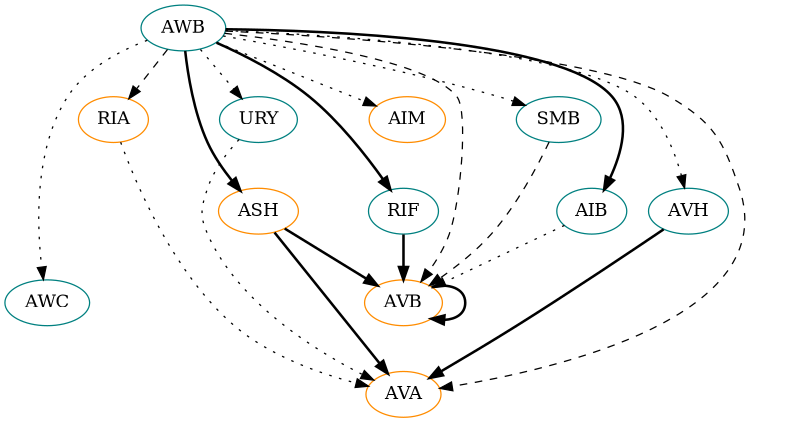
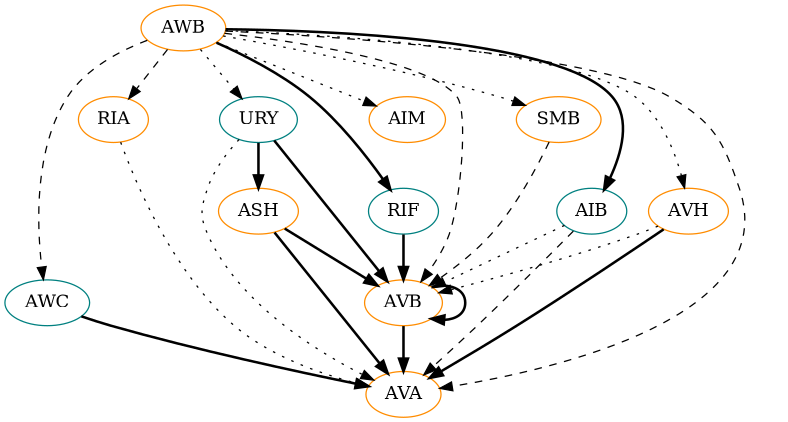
(183, 28) -> (183, 28)
(199, 120) -> (258, 159)
(559, 120) -> (559, 120)
(52, 131) -> (52, 131)
none -> (327, 206)
(688, 211) -> (688, 211)
none -> (556, 261)
none -> (504, 300)
none -> (403, 342)
none -> (218, 353)
